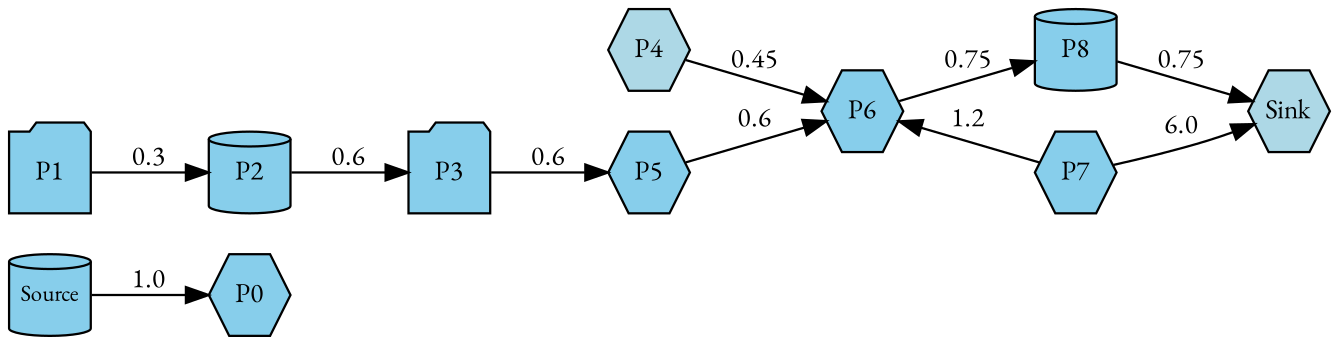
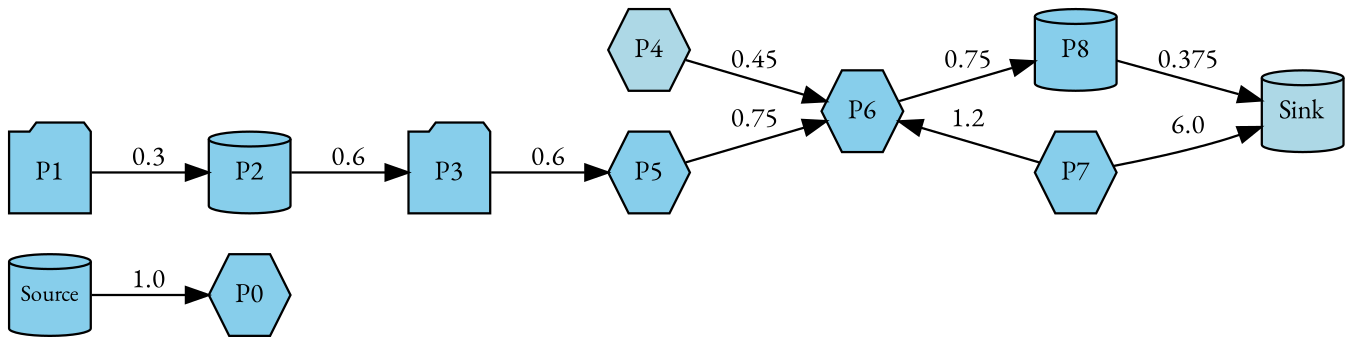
(1182, 60) -> (1189, 60)
(1289, 111) -> (1303, 111)
(756, 119) -> (756, 119)
